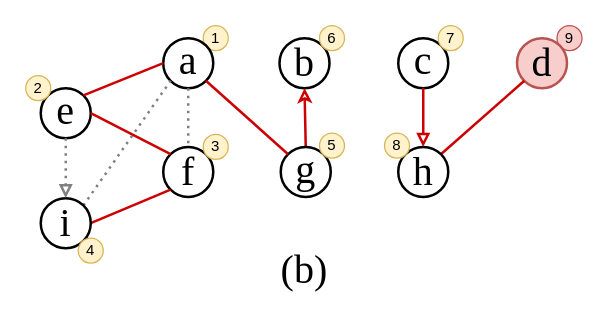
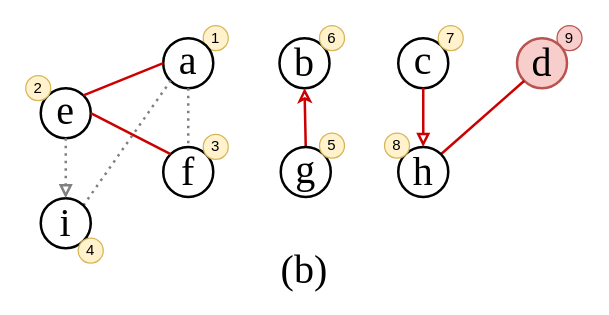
(247, 118) -> none
(131, 206) -> none
